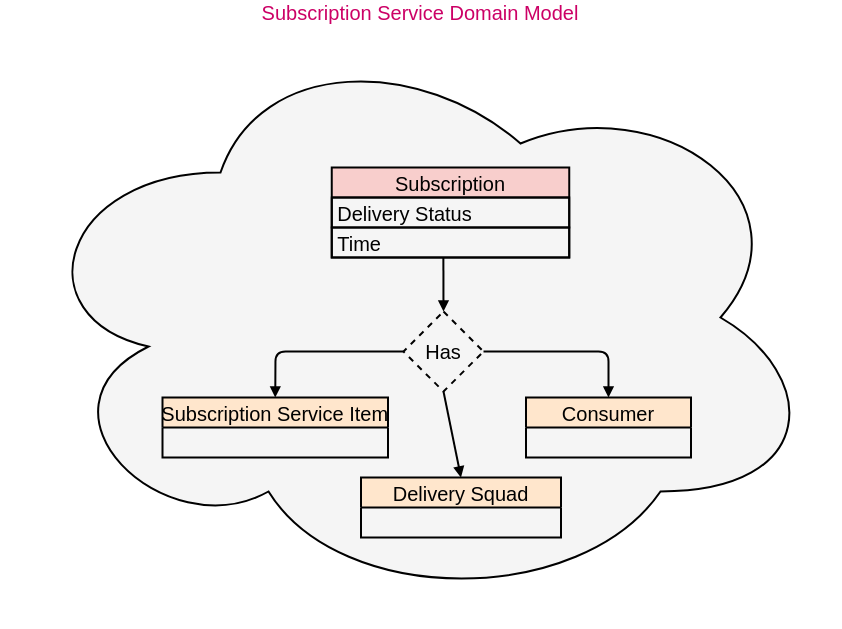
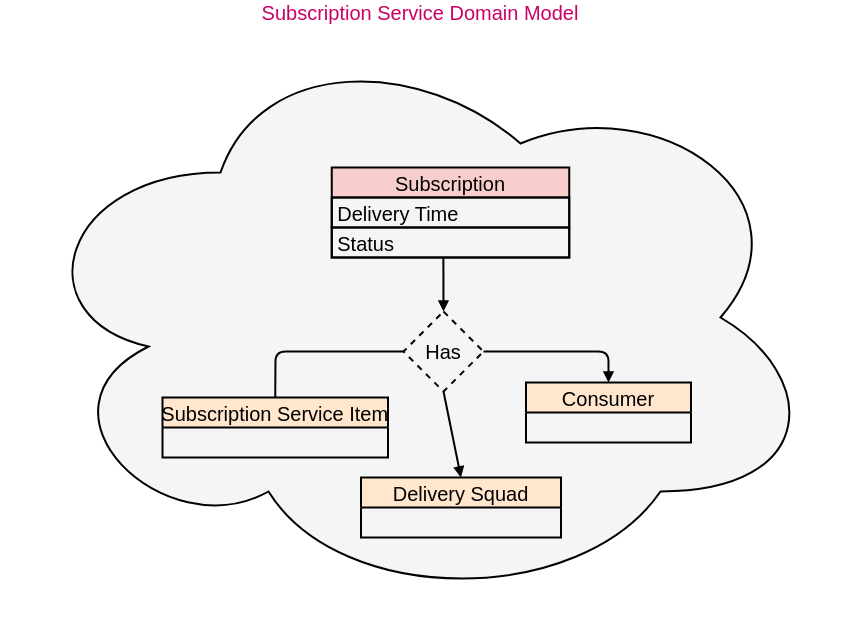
(413, 214) -> (400, 214)
(357, 244) -> (371, 244)
(275, 385) -> (275, 389)
(609, 428) -> (609, 413)
